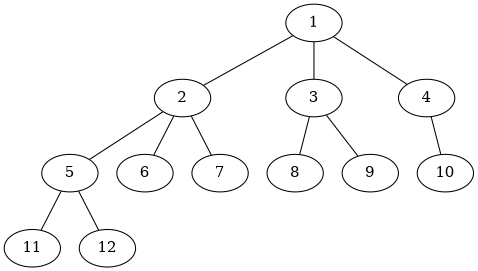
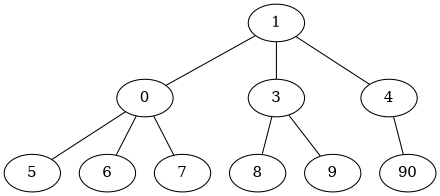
(183, 98) -> (145, 98)
(445, 173) -> (408, 173)
(32, 248) -> none
(107, 248) -> none
